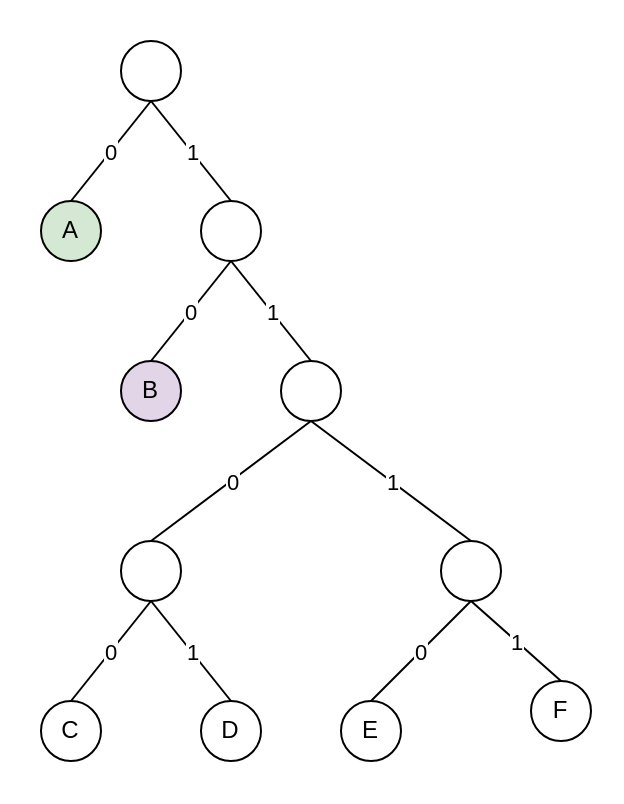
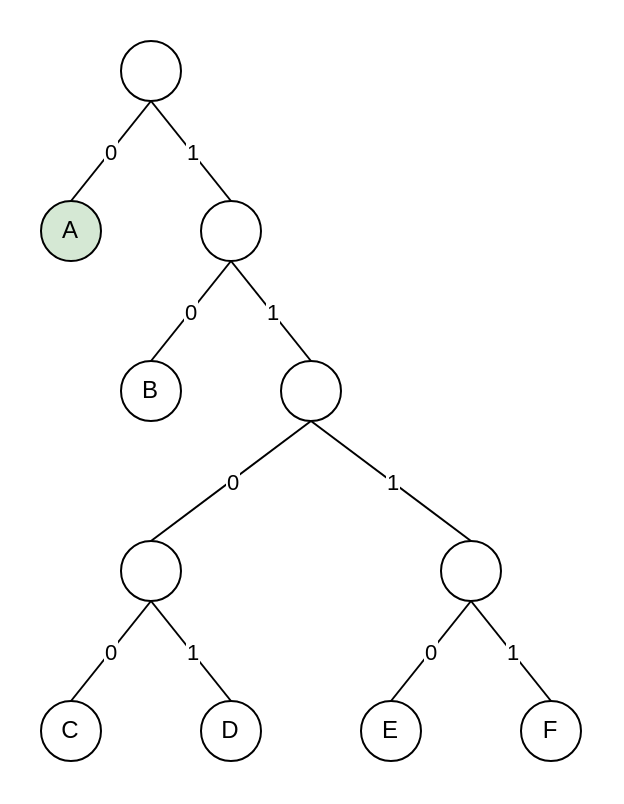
(151, 391) -> (151, 391)
(561, 711) -> (551, 731)
(371, 731) -> (391, 731)
